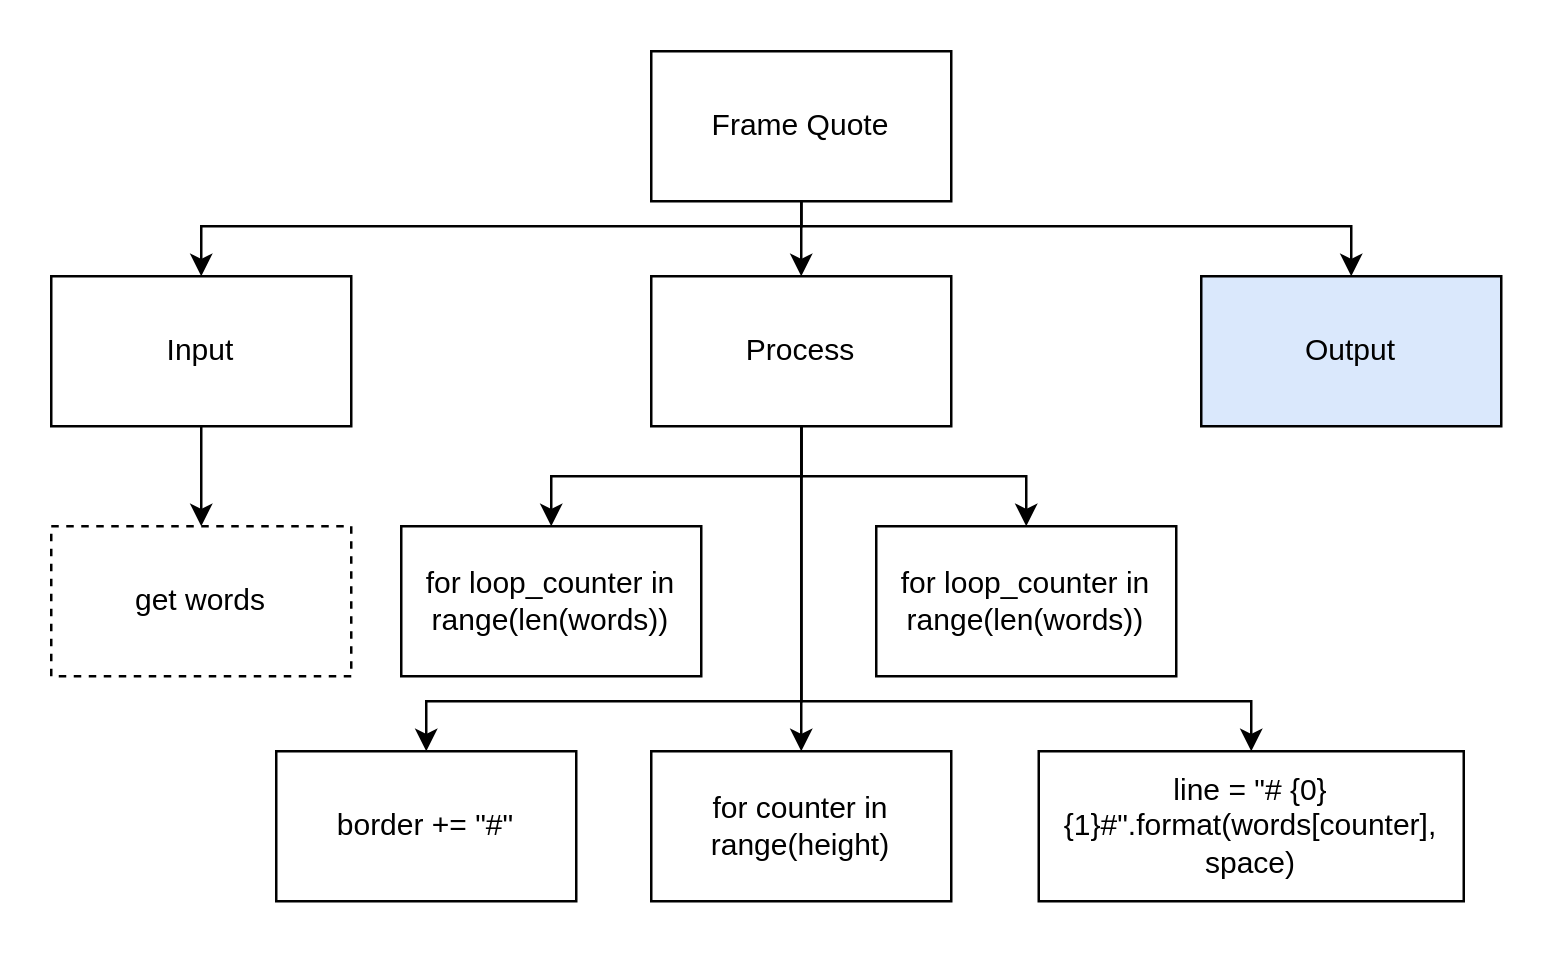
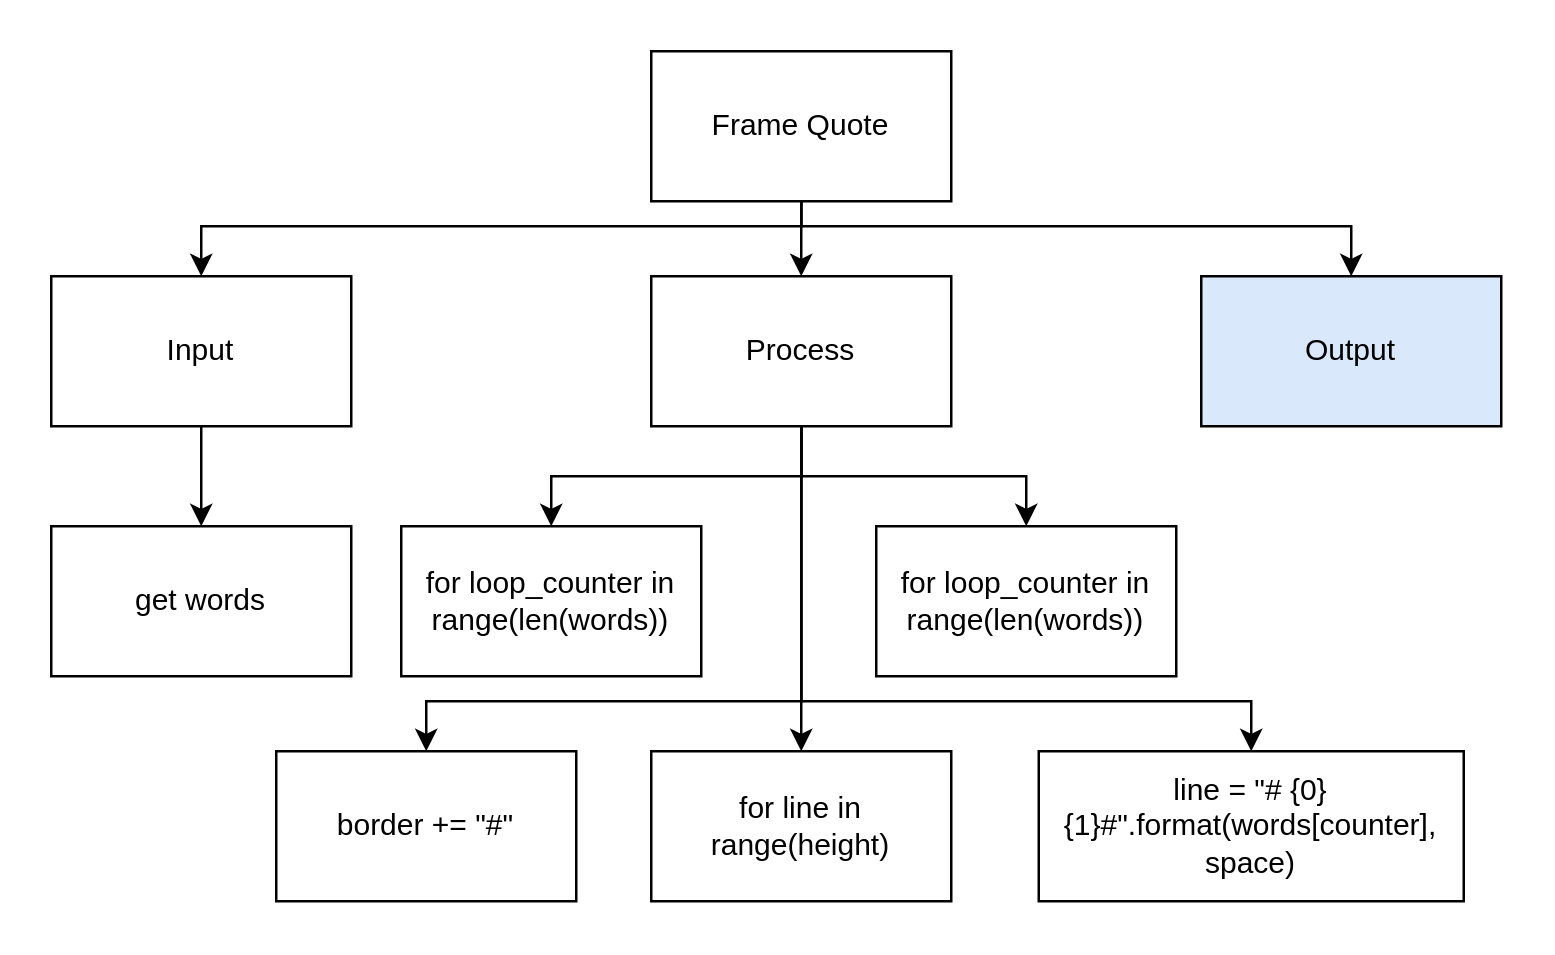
(201, 601) -> (201, 601)
(801, 826) -> (801, 826)
